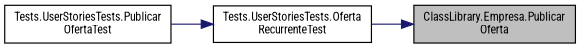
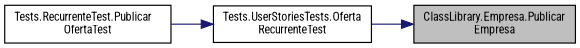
(88, 24) -> (88, 24)
(495, 24) -> (495, 24)
